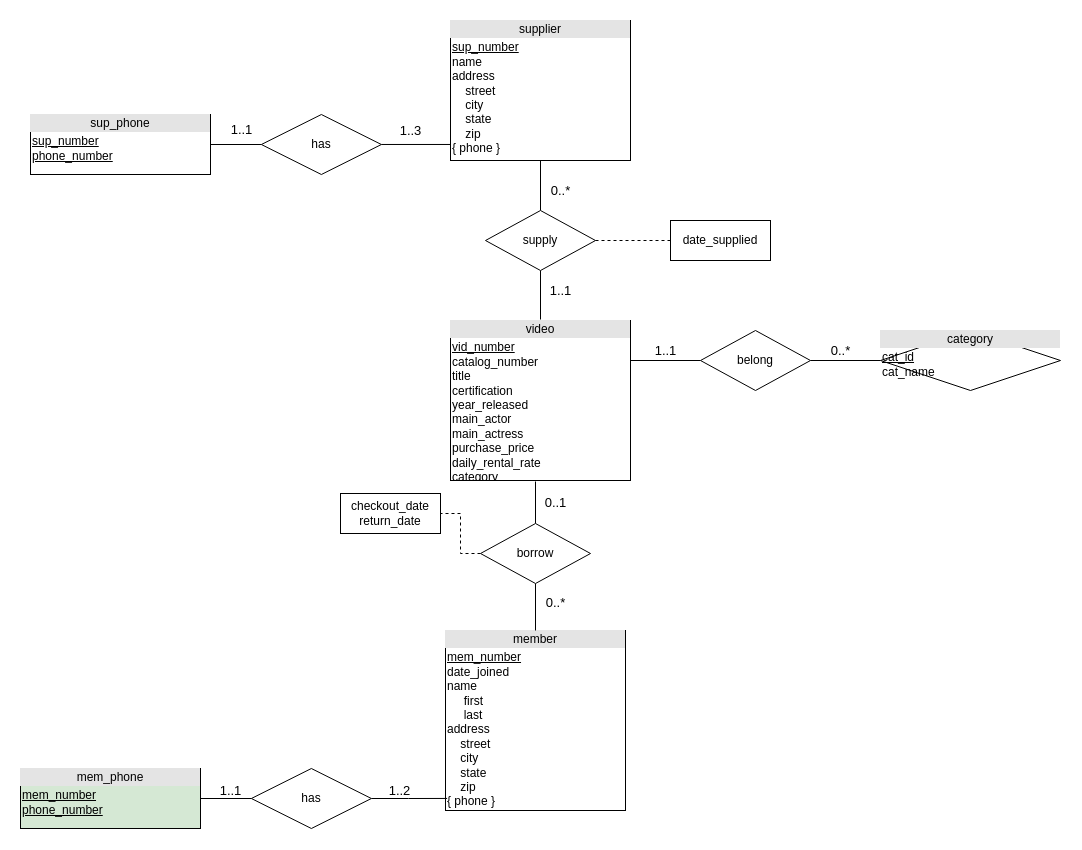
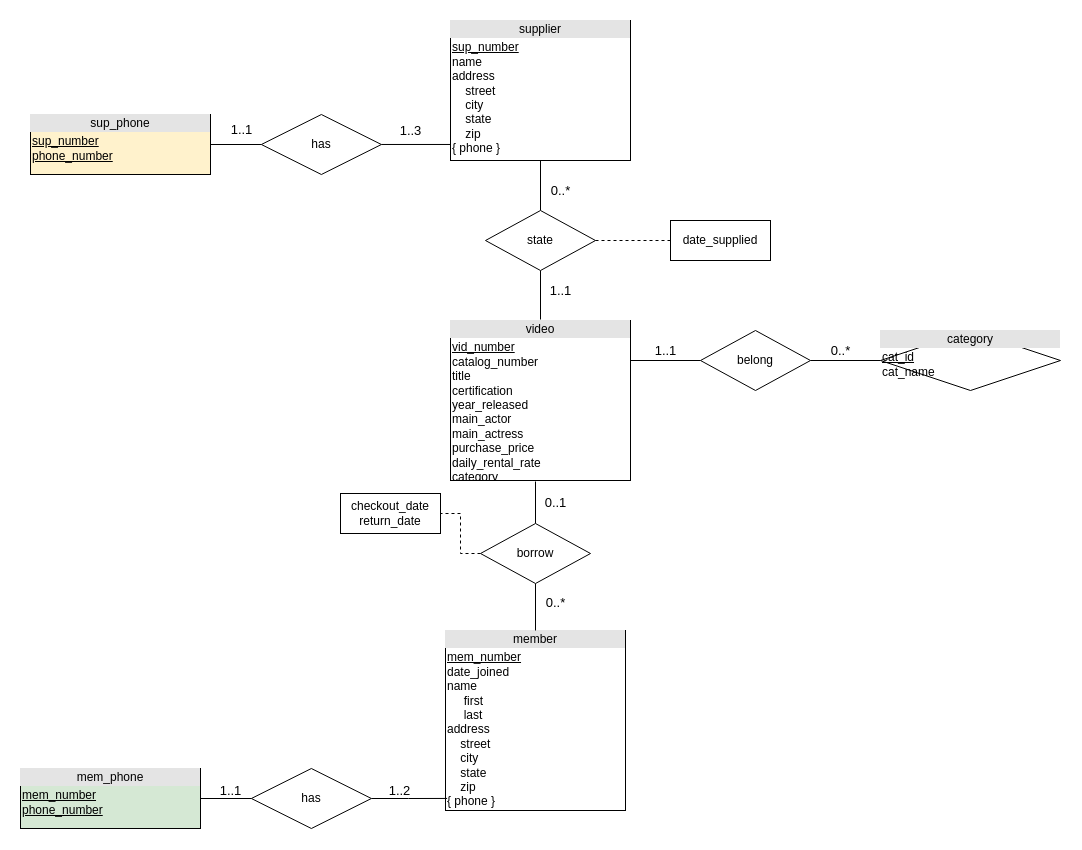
(121, 145) -> (121, 145)
(541, 241) -> (541, 241)
